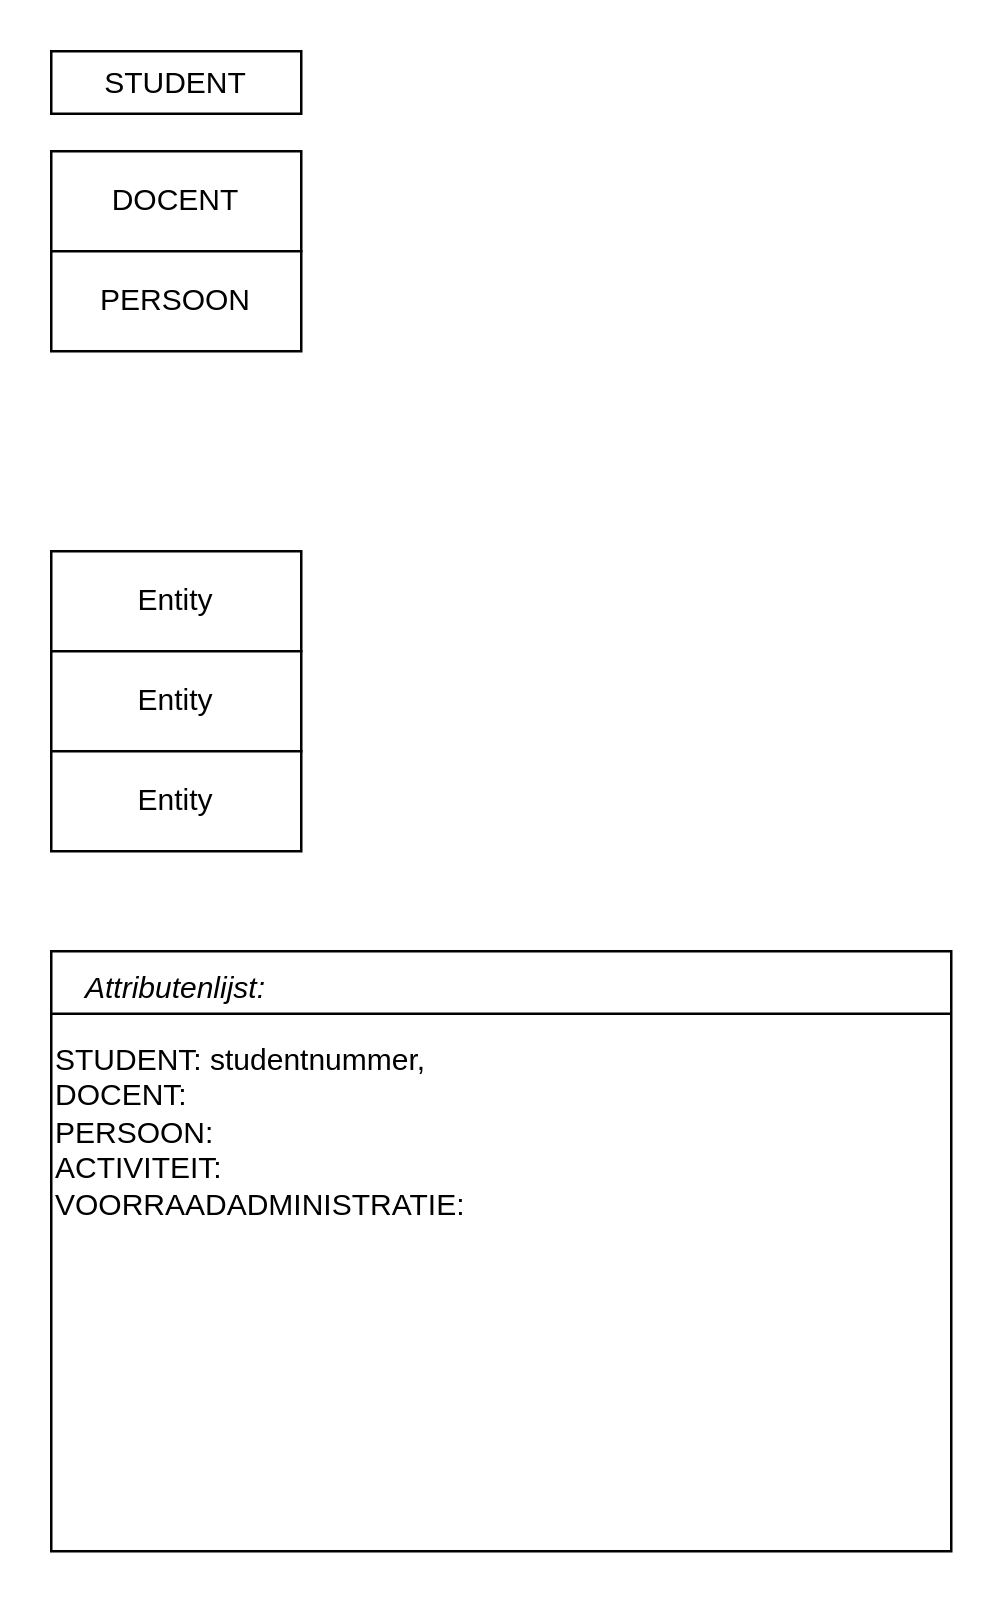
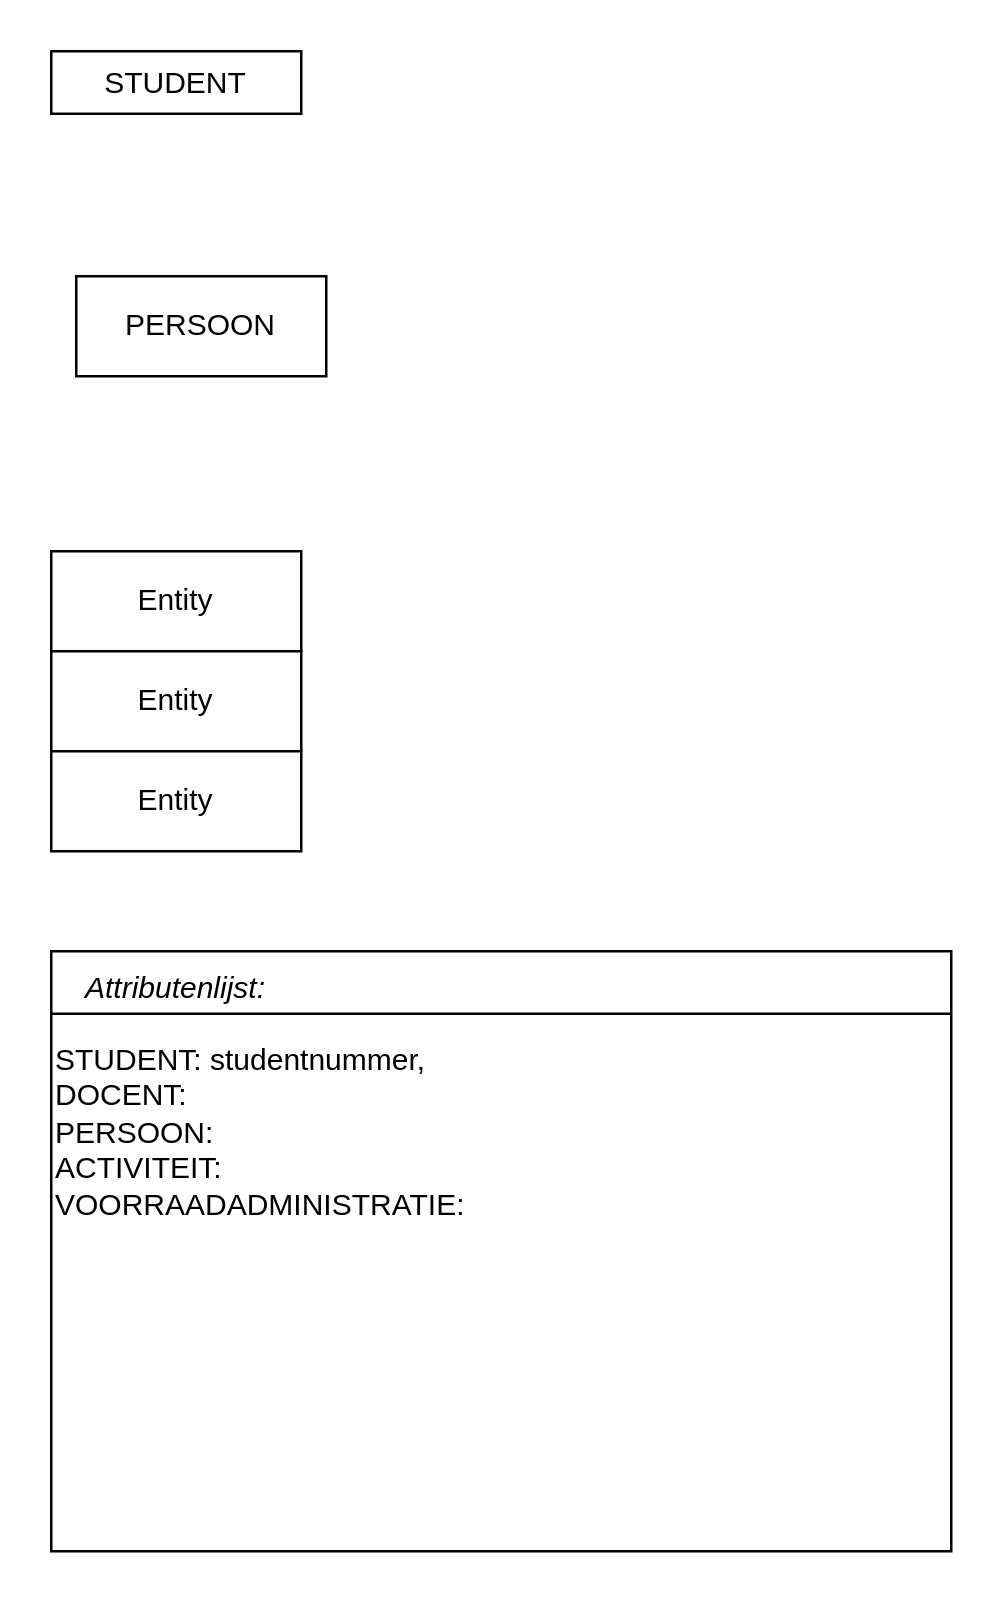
(176, 201) -> none
(176, 301) -> (201, 326)
